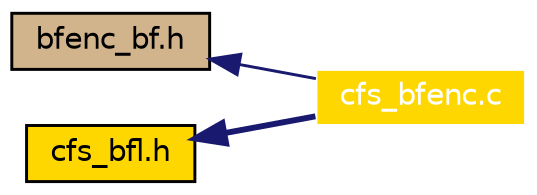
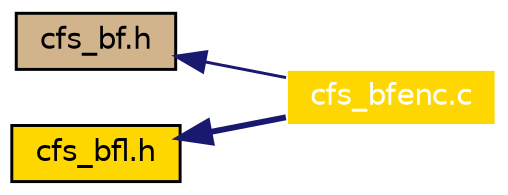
(111, 41) -> (96, 41)
